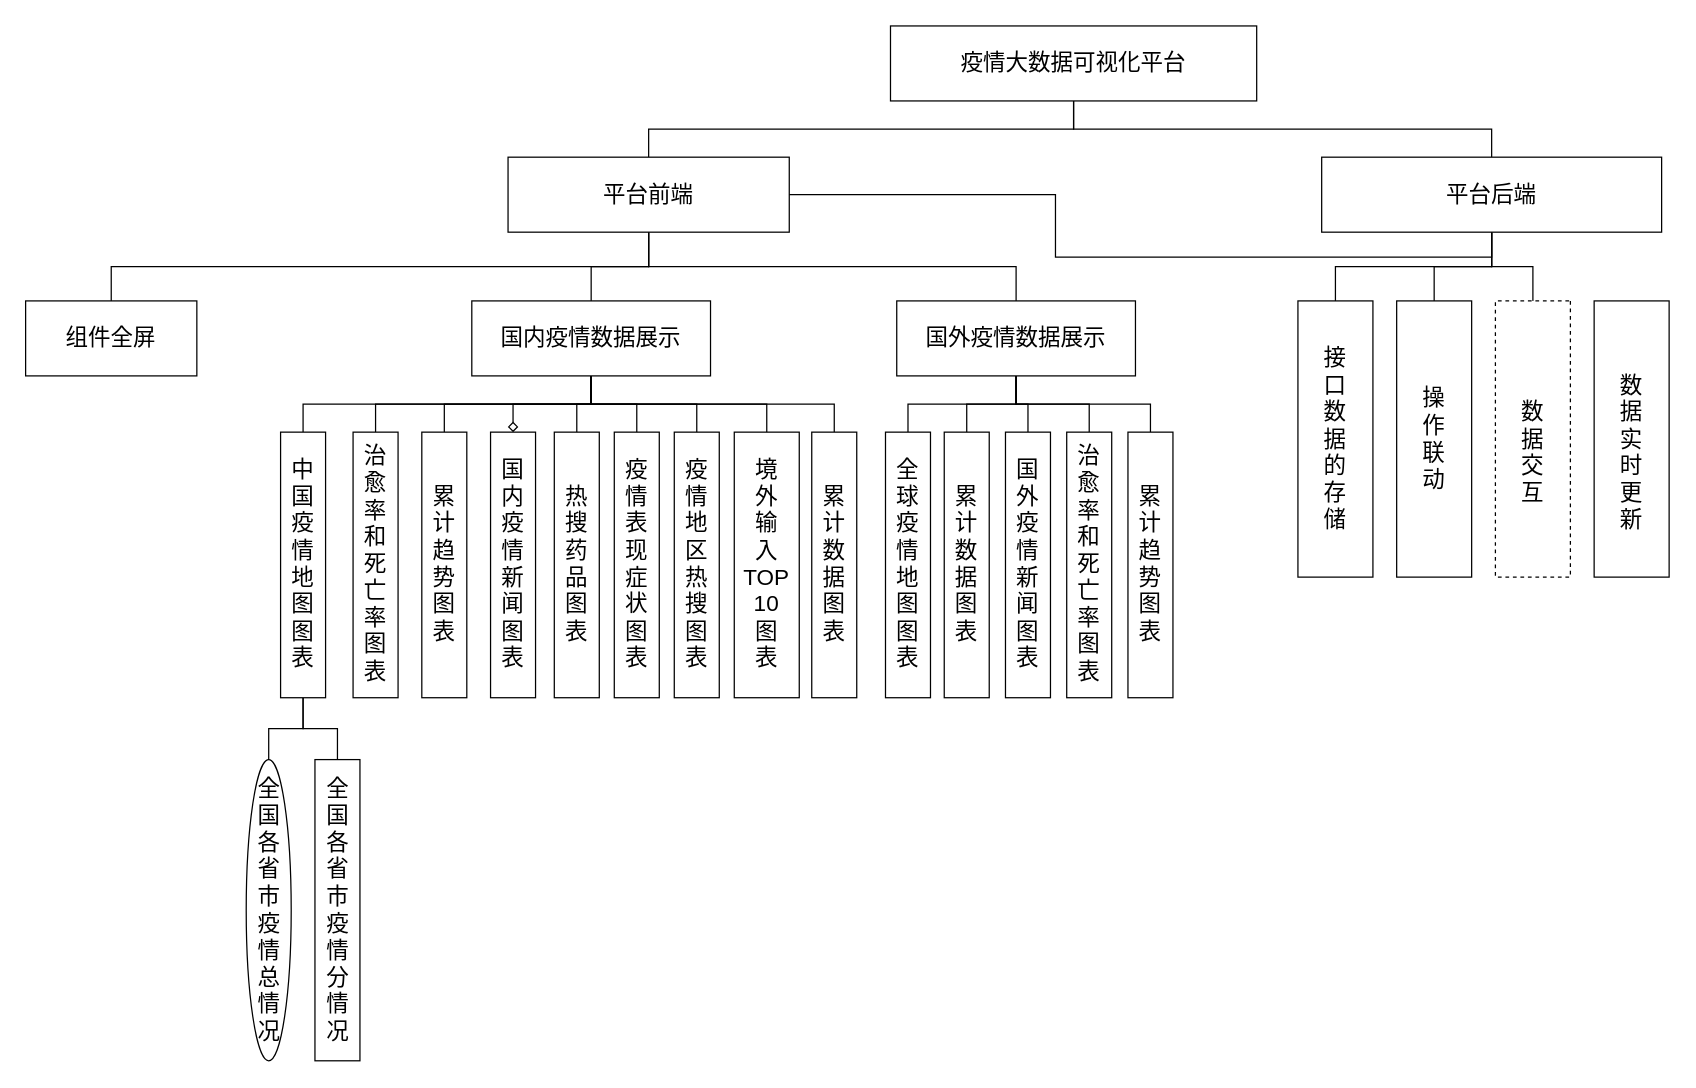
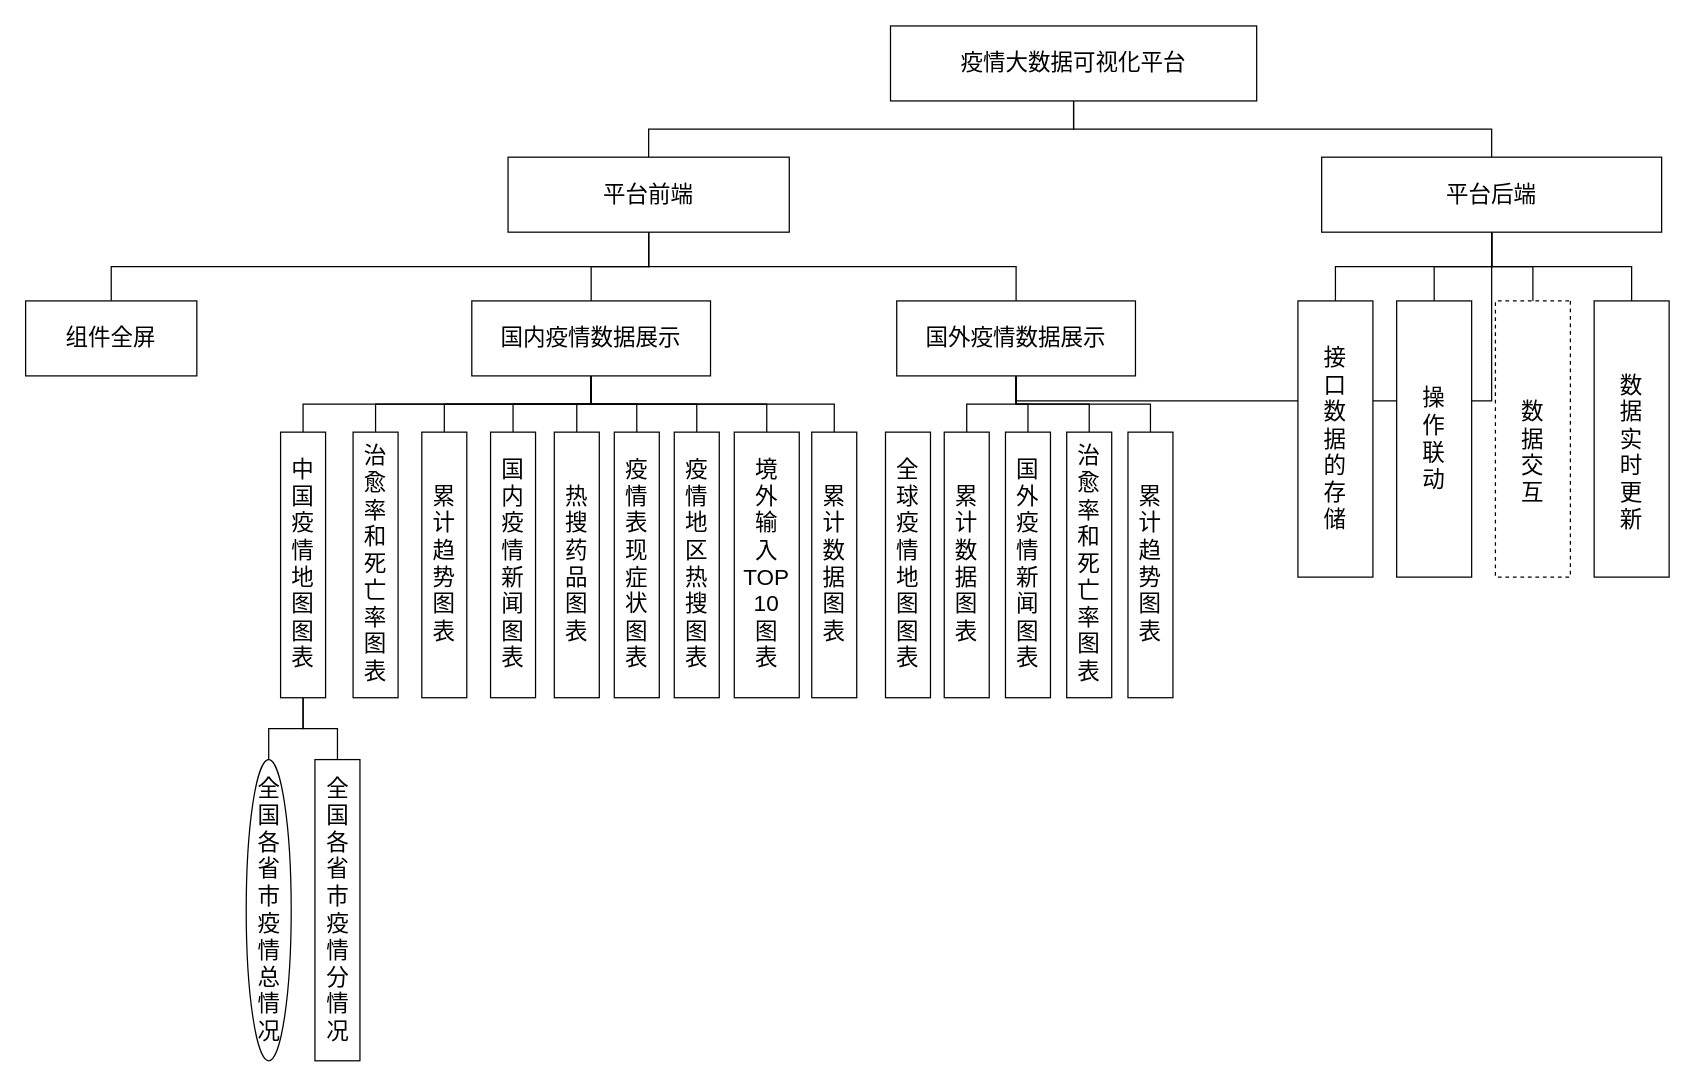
(1108, 257) -> (1601, 266)
(922, 404) -> (1158, 401)
(513, 421) -> (513, 426)
